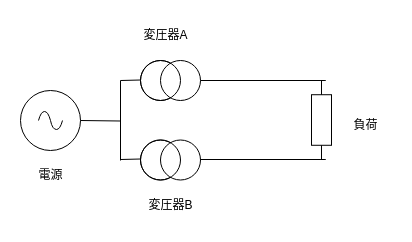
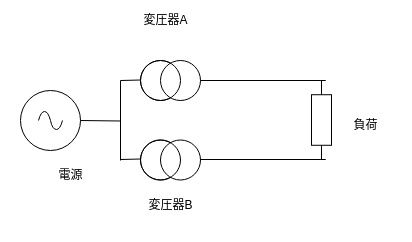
(166, 36) -> (166, 21)
(51, 175) -> (71, 175)
